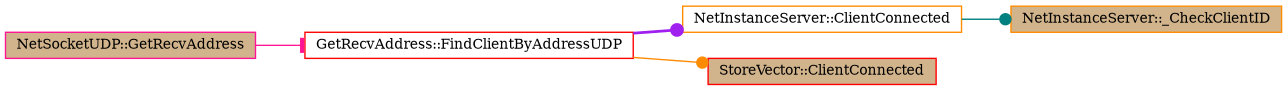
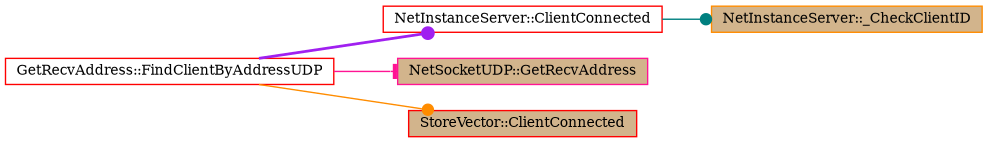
(822, 19) -> (523, 19)
(277, 45) -> (362, 71)
